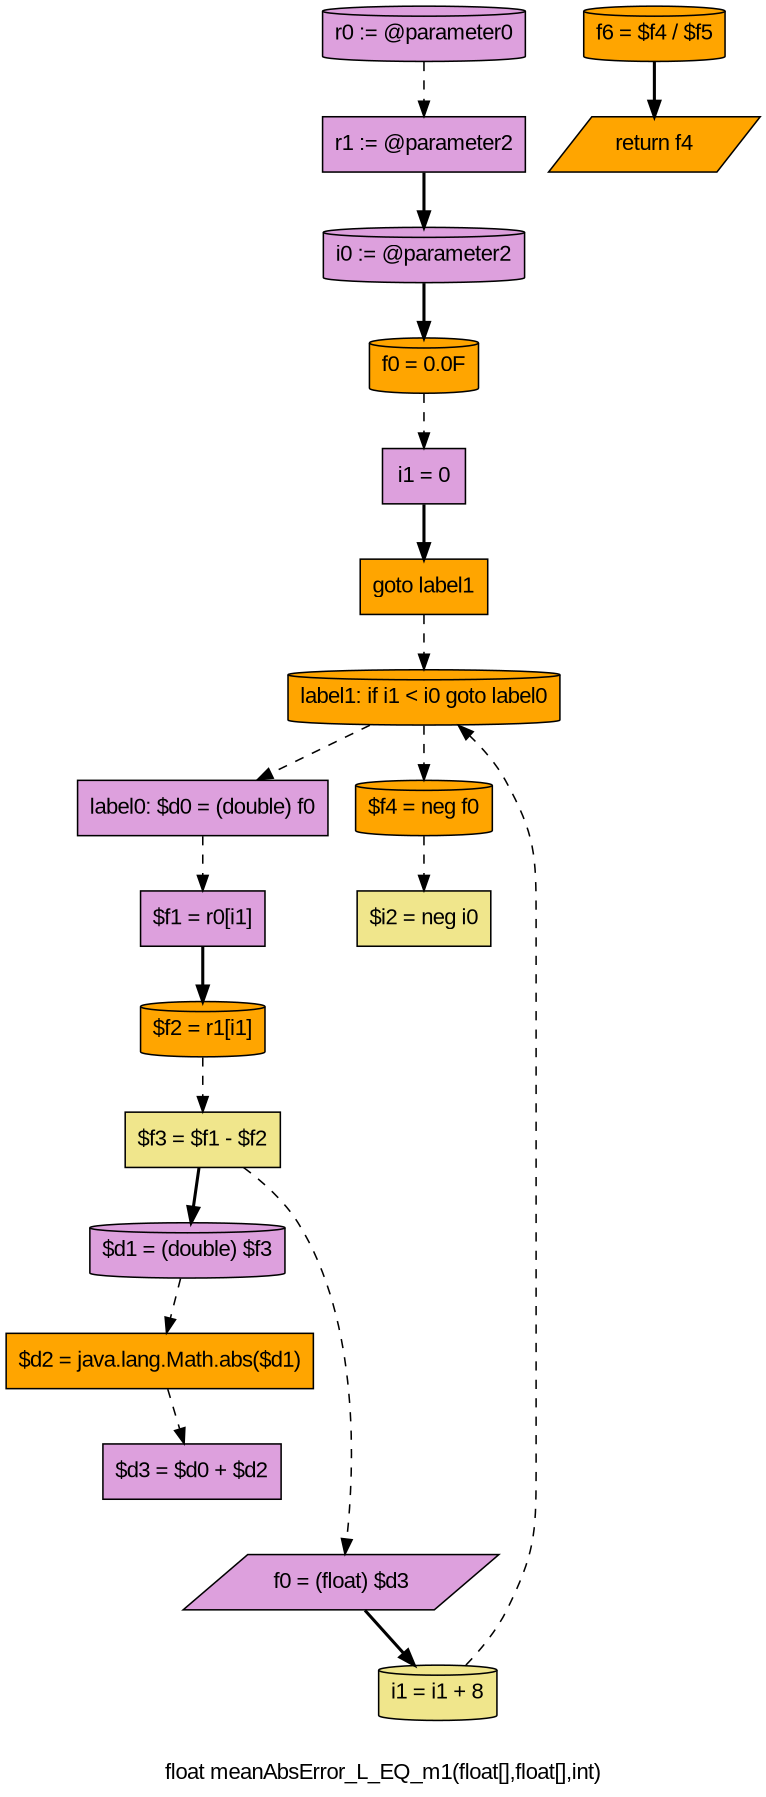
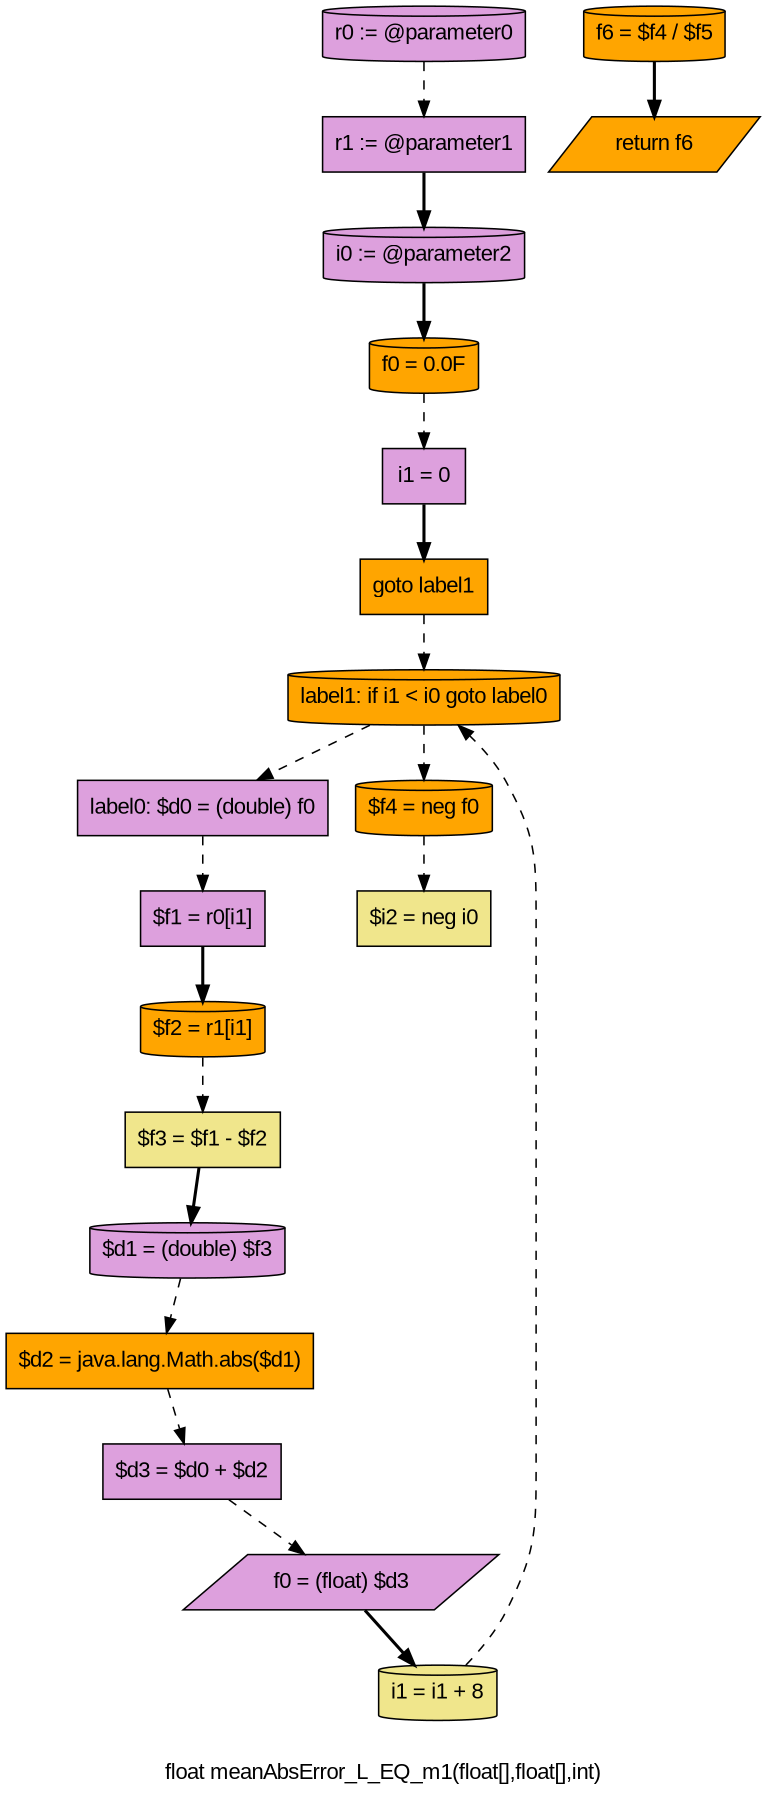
(424, 144) -> (424, 144)
(654, 144) -> (654, 144)
(341, 1338) -> (260, 1522)
